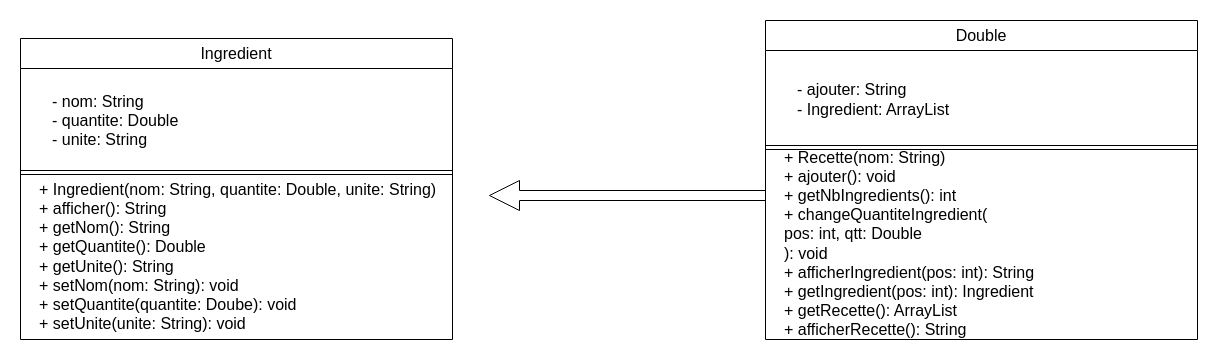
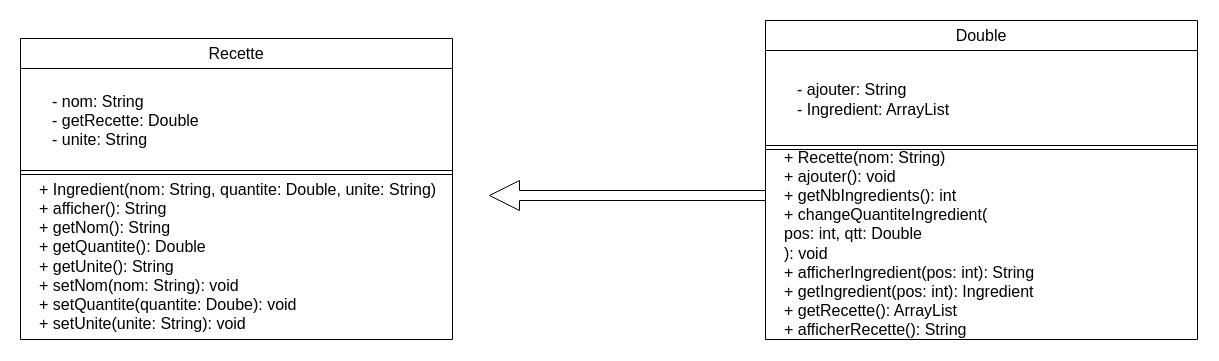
(237, 54) -> (237, 54)
(123, 121) -> (134, 121)
